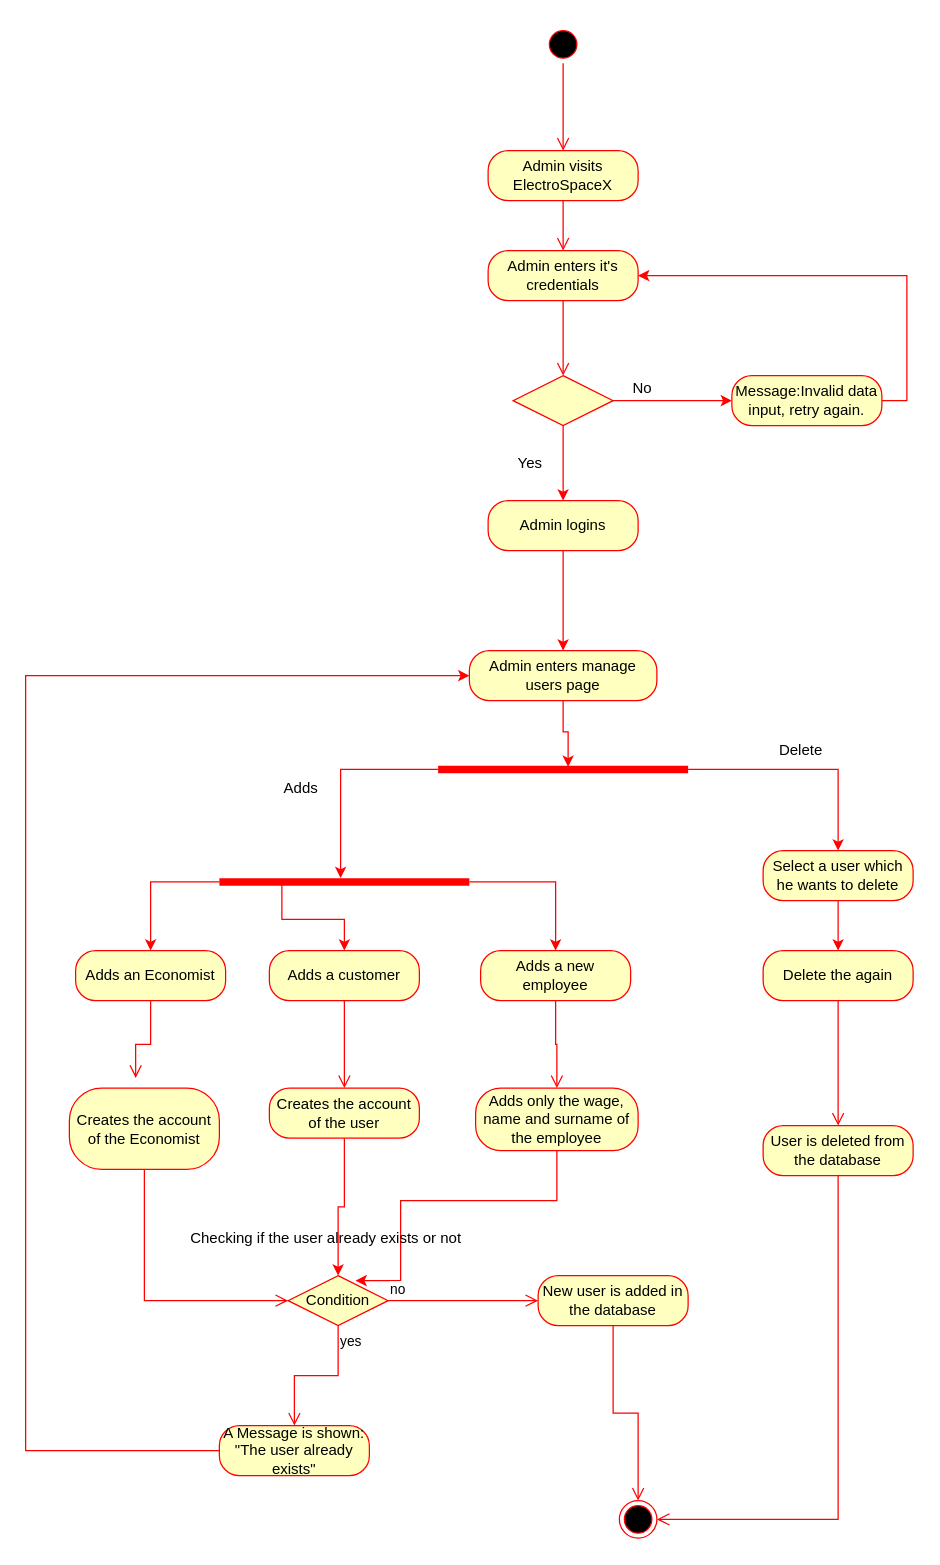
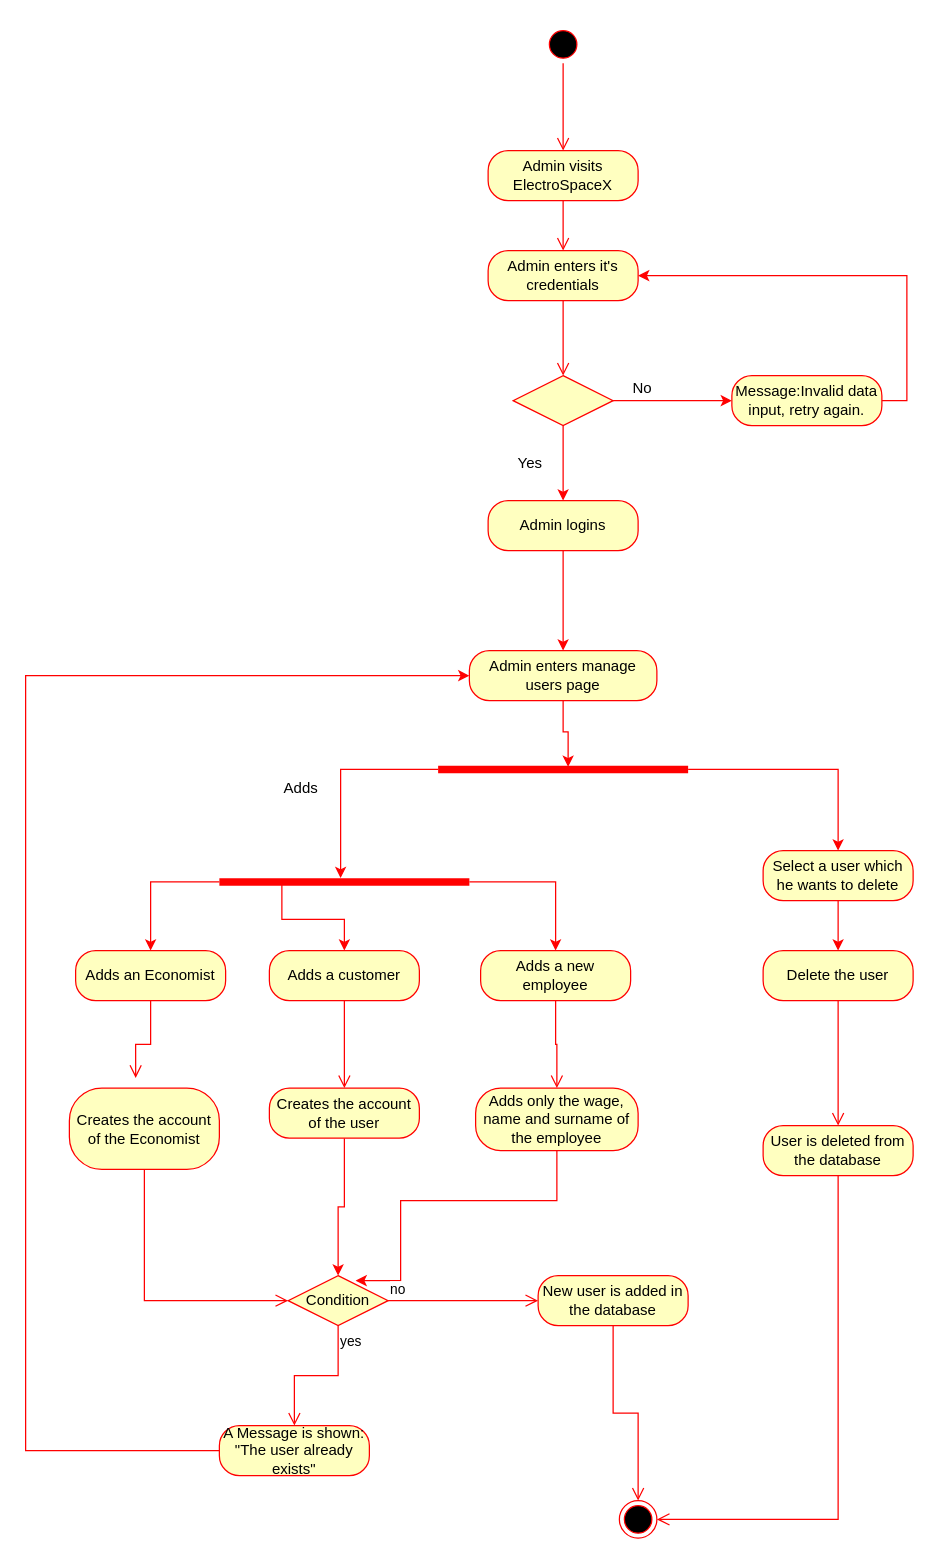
(801, 751) -> none
(838, 976) -> (838, 976)
(326, 1238) -> none
